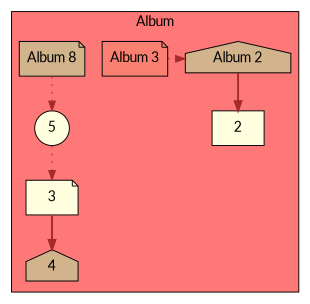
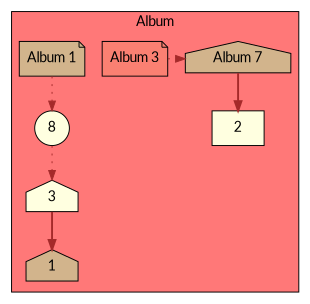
(52, 59) -> (52, 59)
(238, 59) -> (238, 59)
(52, 128) -> (52, 128)
(52, 198) -> (52, 198)
(52, 267) -> (52, 267)
